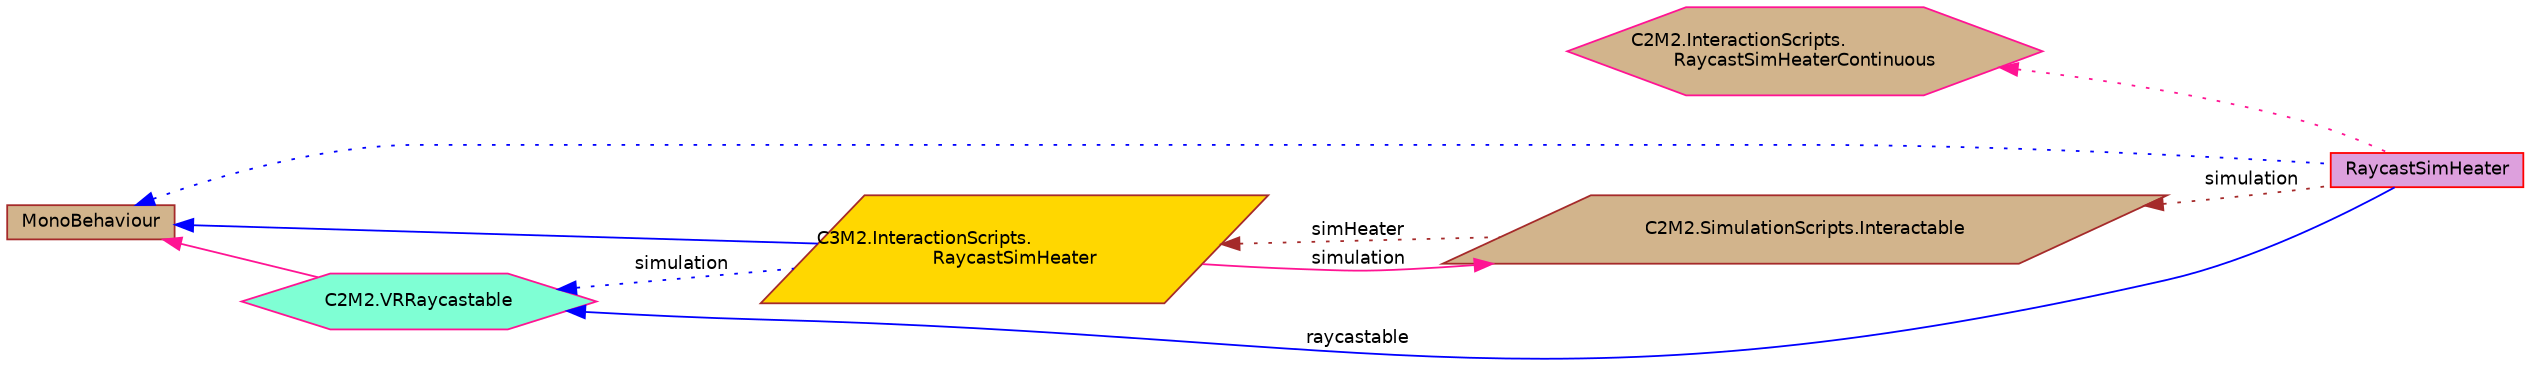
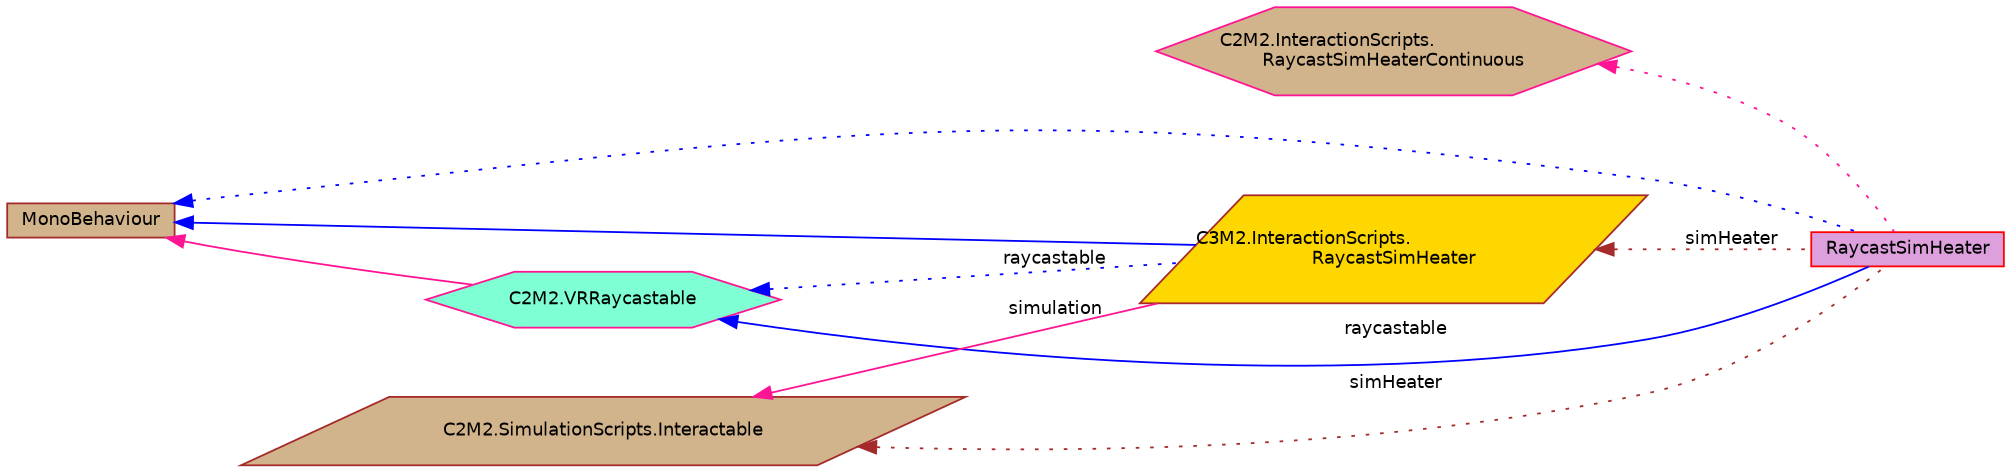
(2249, 180) -> (1394, 383)
(1370, 240) -> (1713, 249)
(679, 265) -> (1053, 259)
